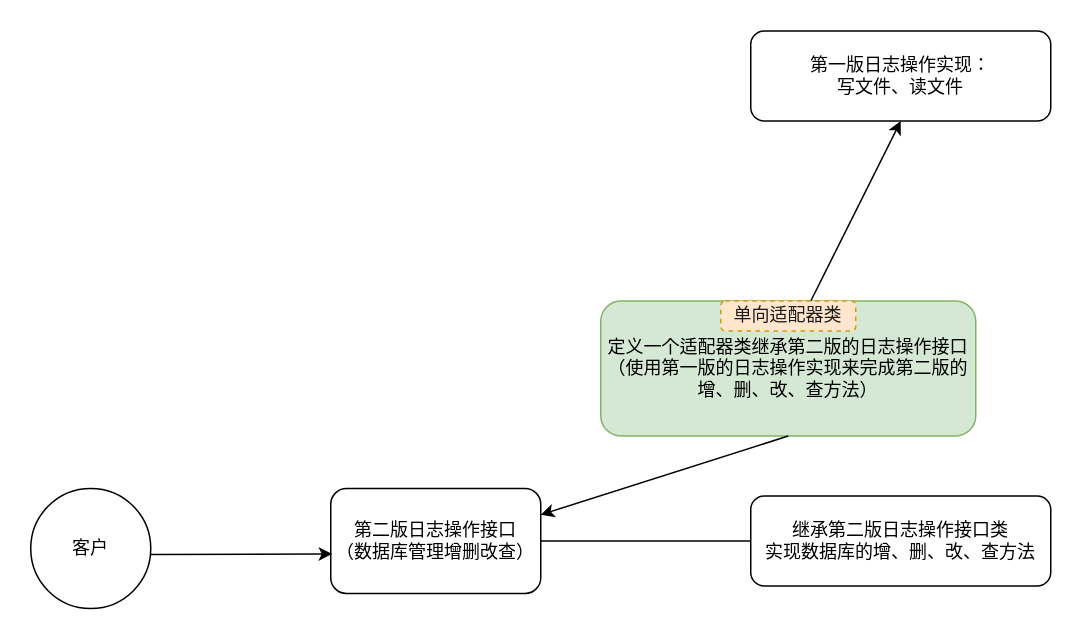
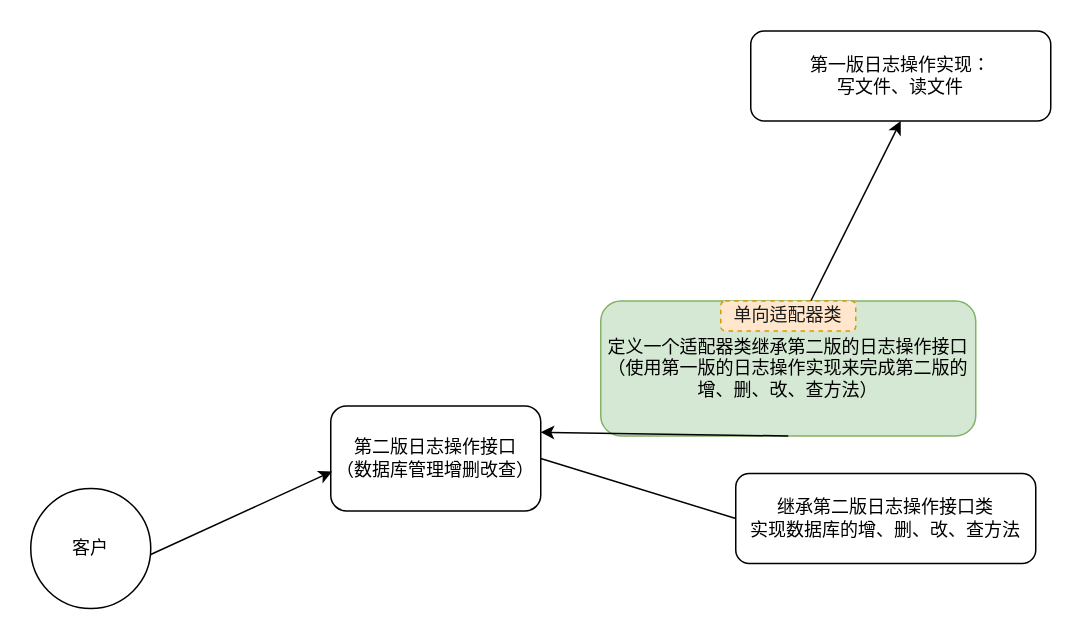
(436, 541) -> (436, 458)
(901, 541) -> (886, 518)
